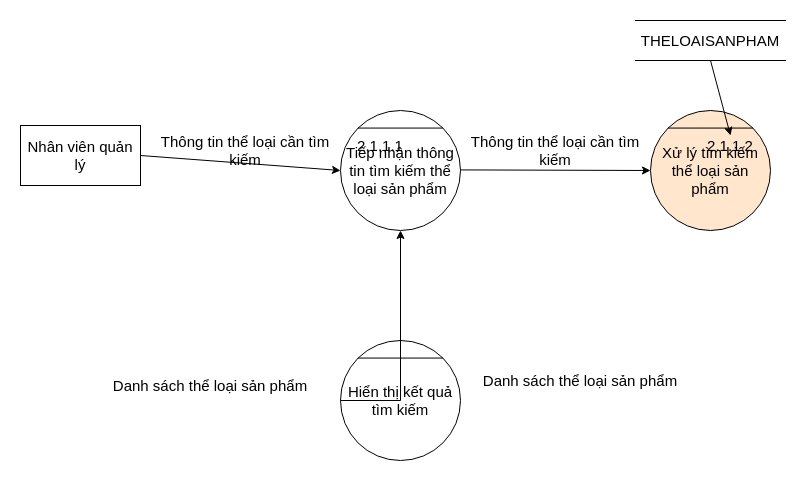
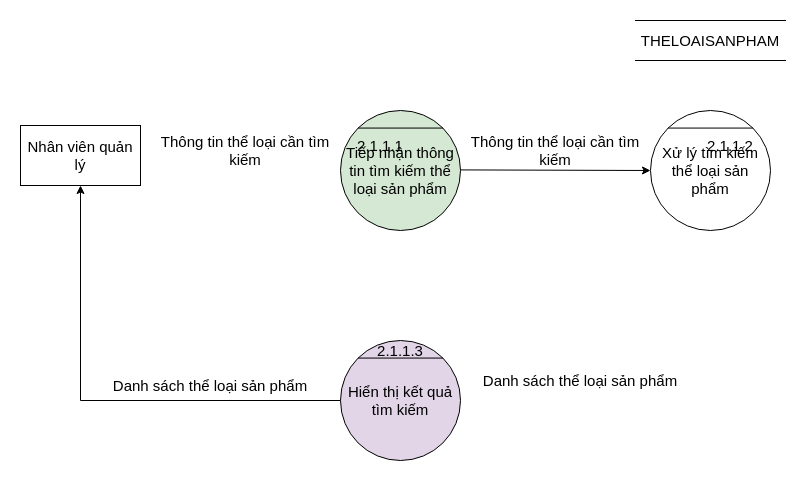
(720, 94) -> none
(237, 163) -> none
(401, 171) -> (401, 171)
(711, 171) -> (711, 171)
(401, 349) -> (107, 401)
none -> (401, 351)
(401, 401) -> (401, 401)
